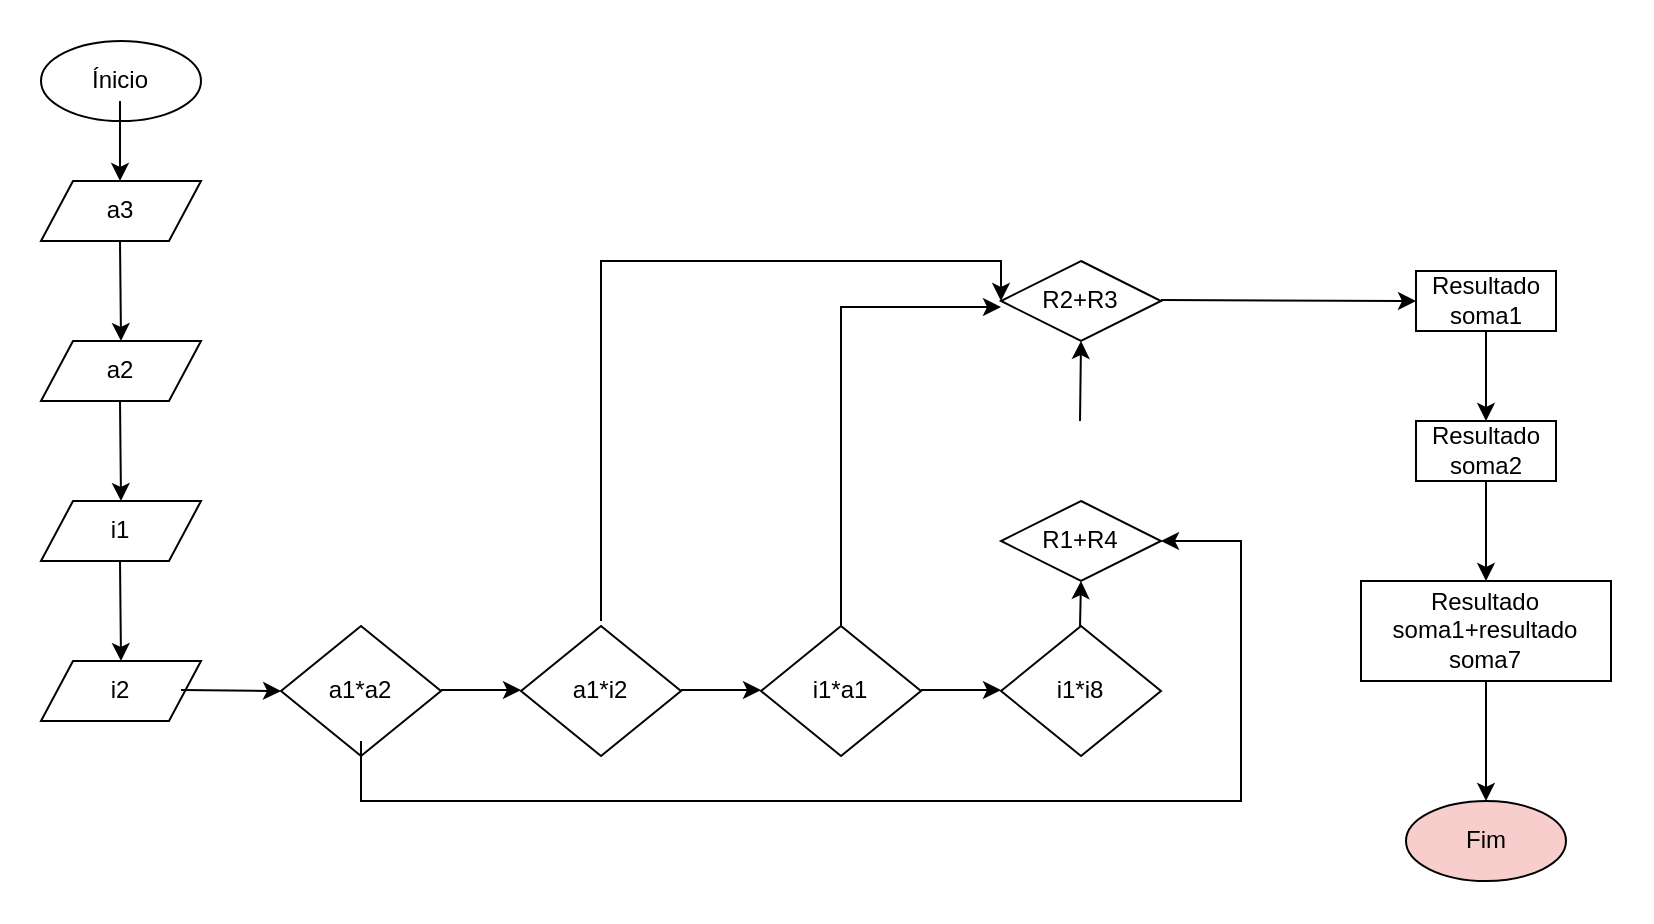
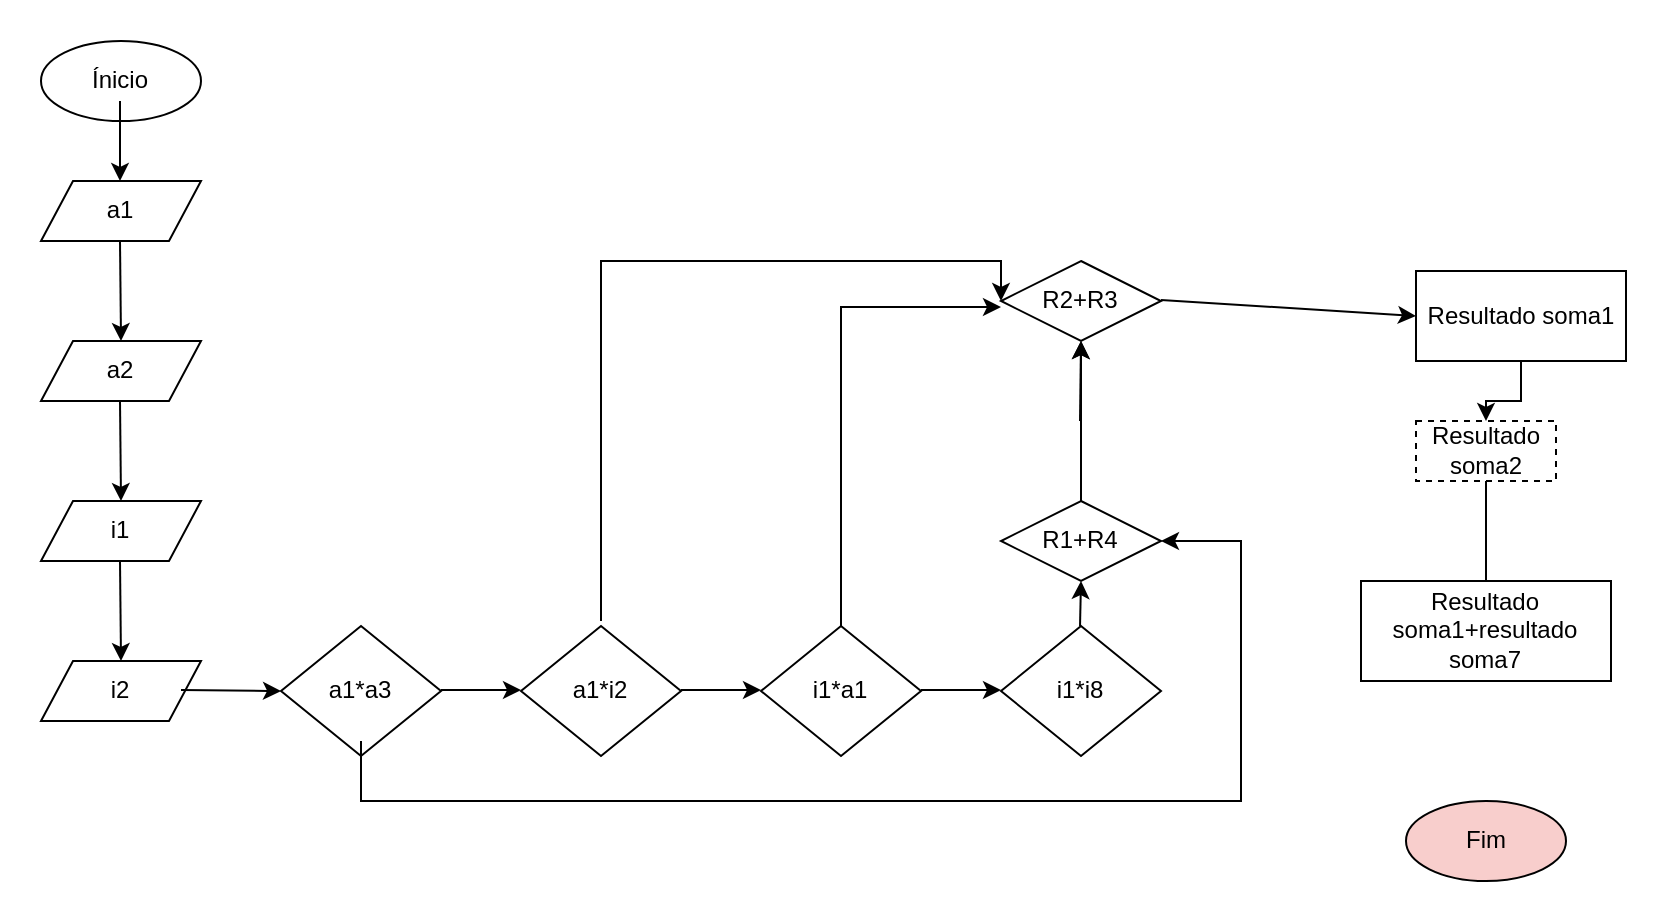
(121, 211) -> (121, 211)
(1486, 301) -> (1521, 316)
(1486, 451) -> (1486, 451)
none -> (1081, 462)
(1486, 566) -> (1486, 571)
(361, 691) -> (361, 691)
(1486, 734) -> none
